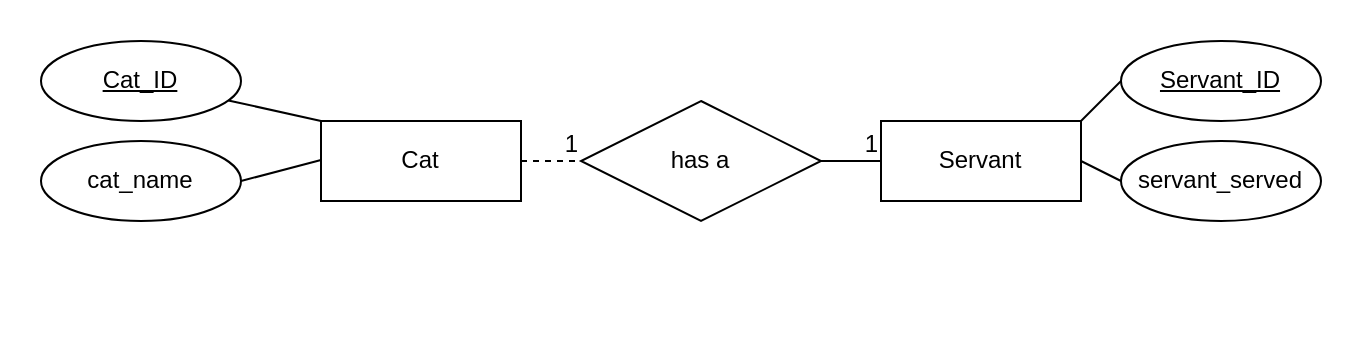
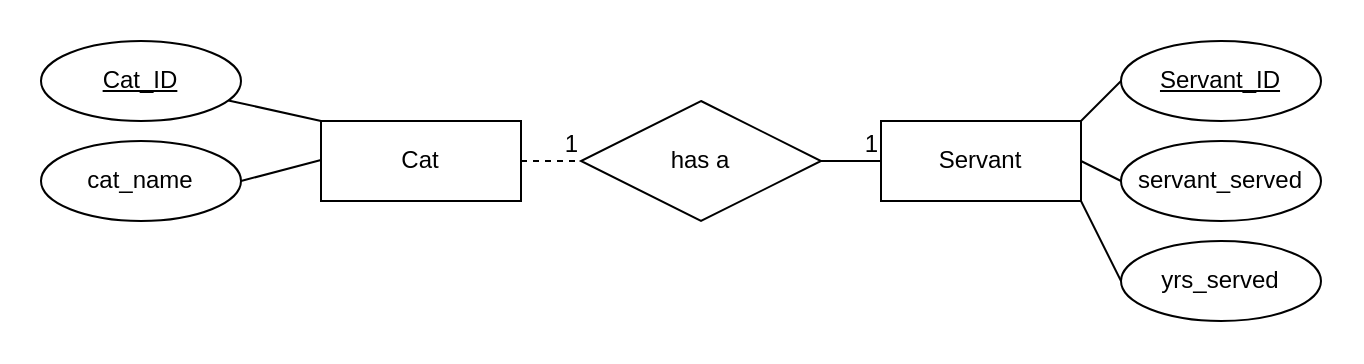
none -> (1101, 241)
none -> (1221, 281)
